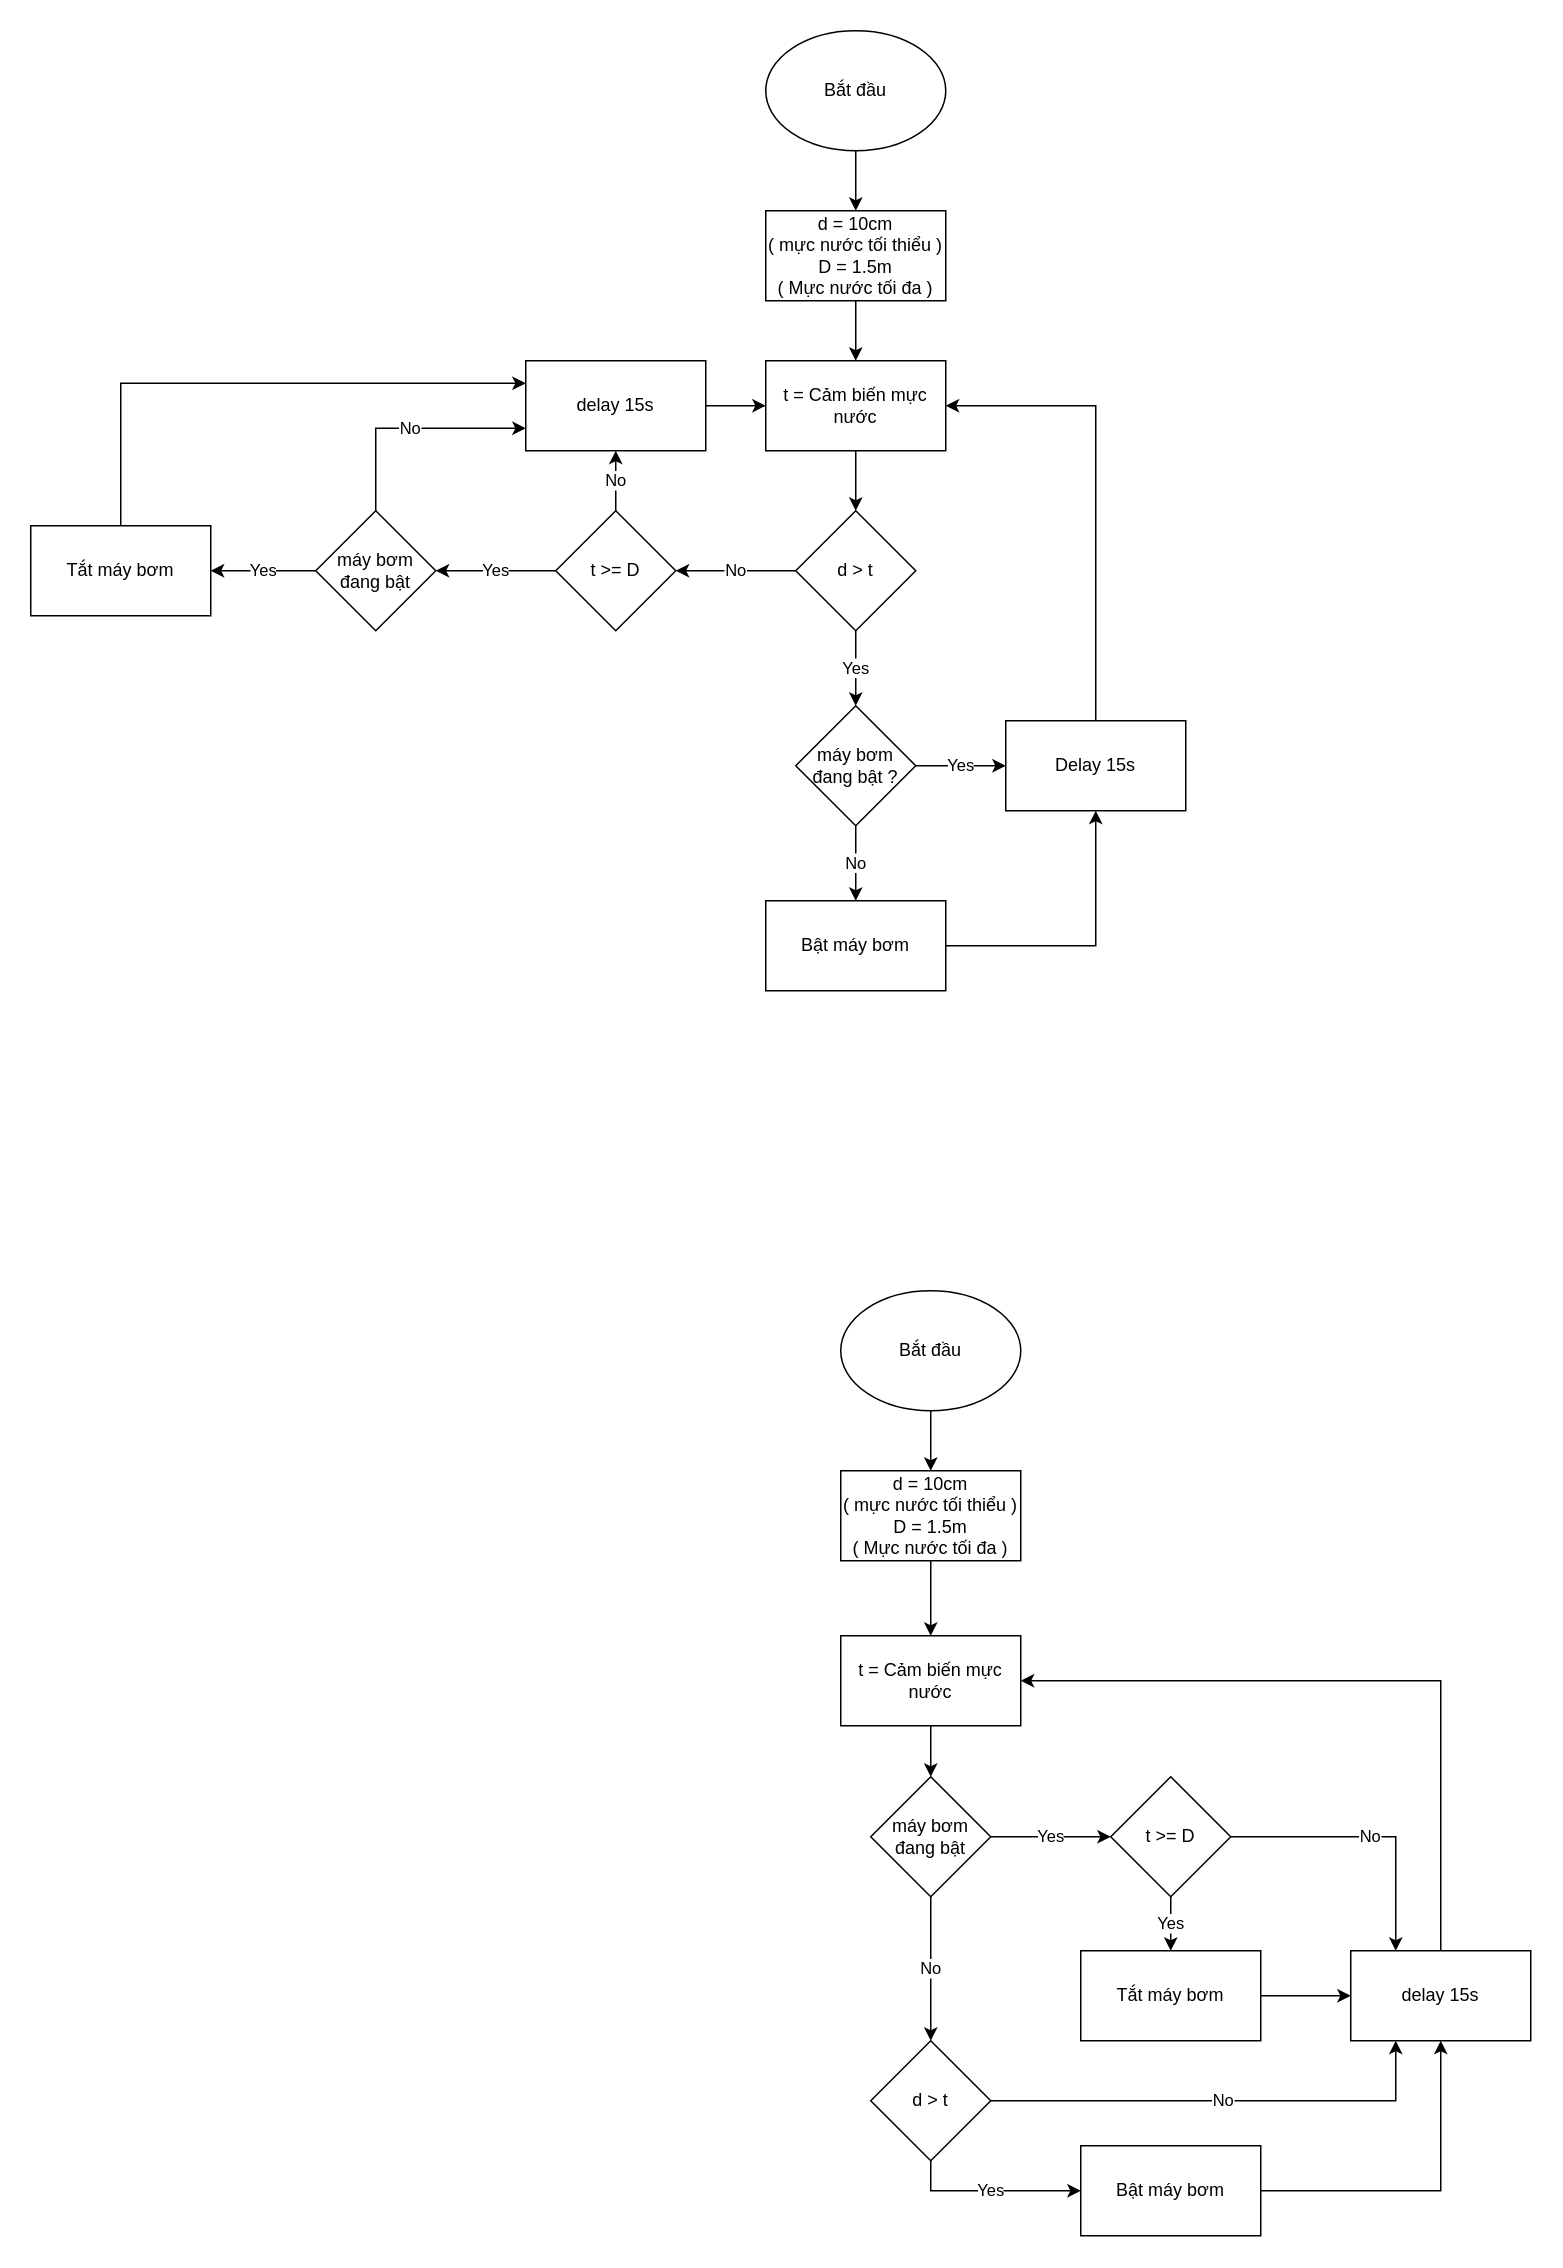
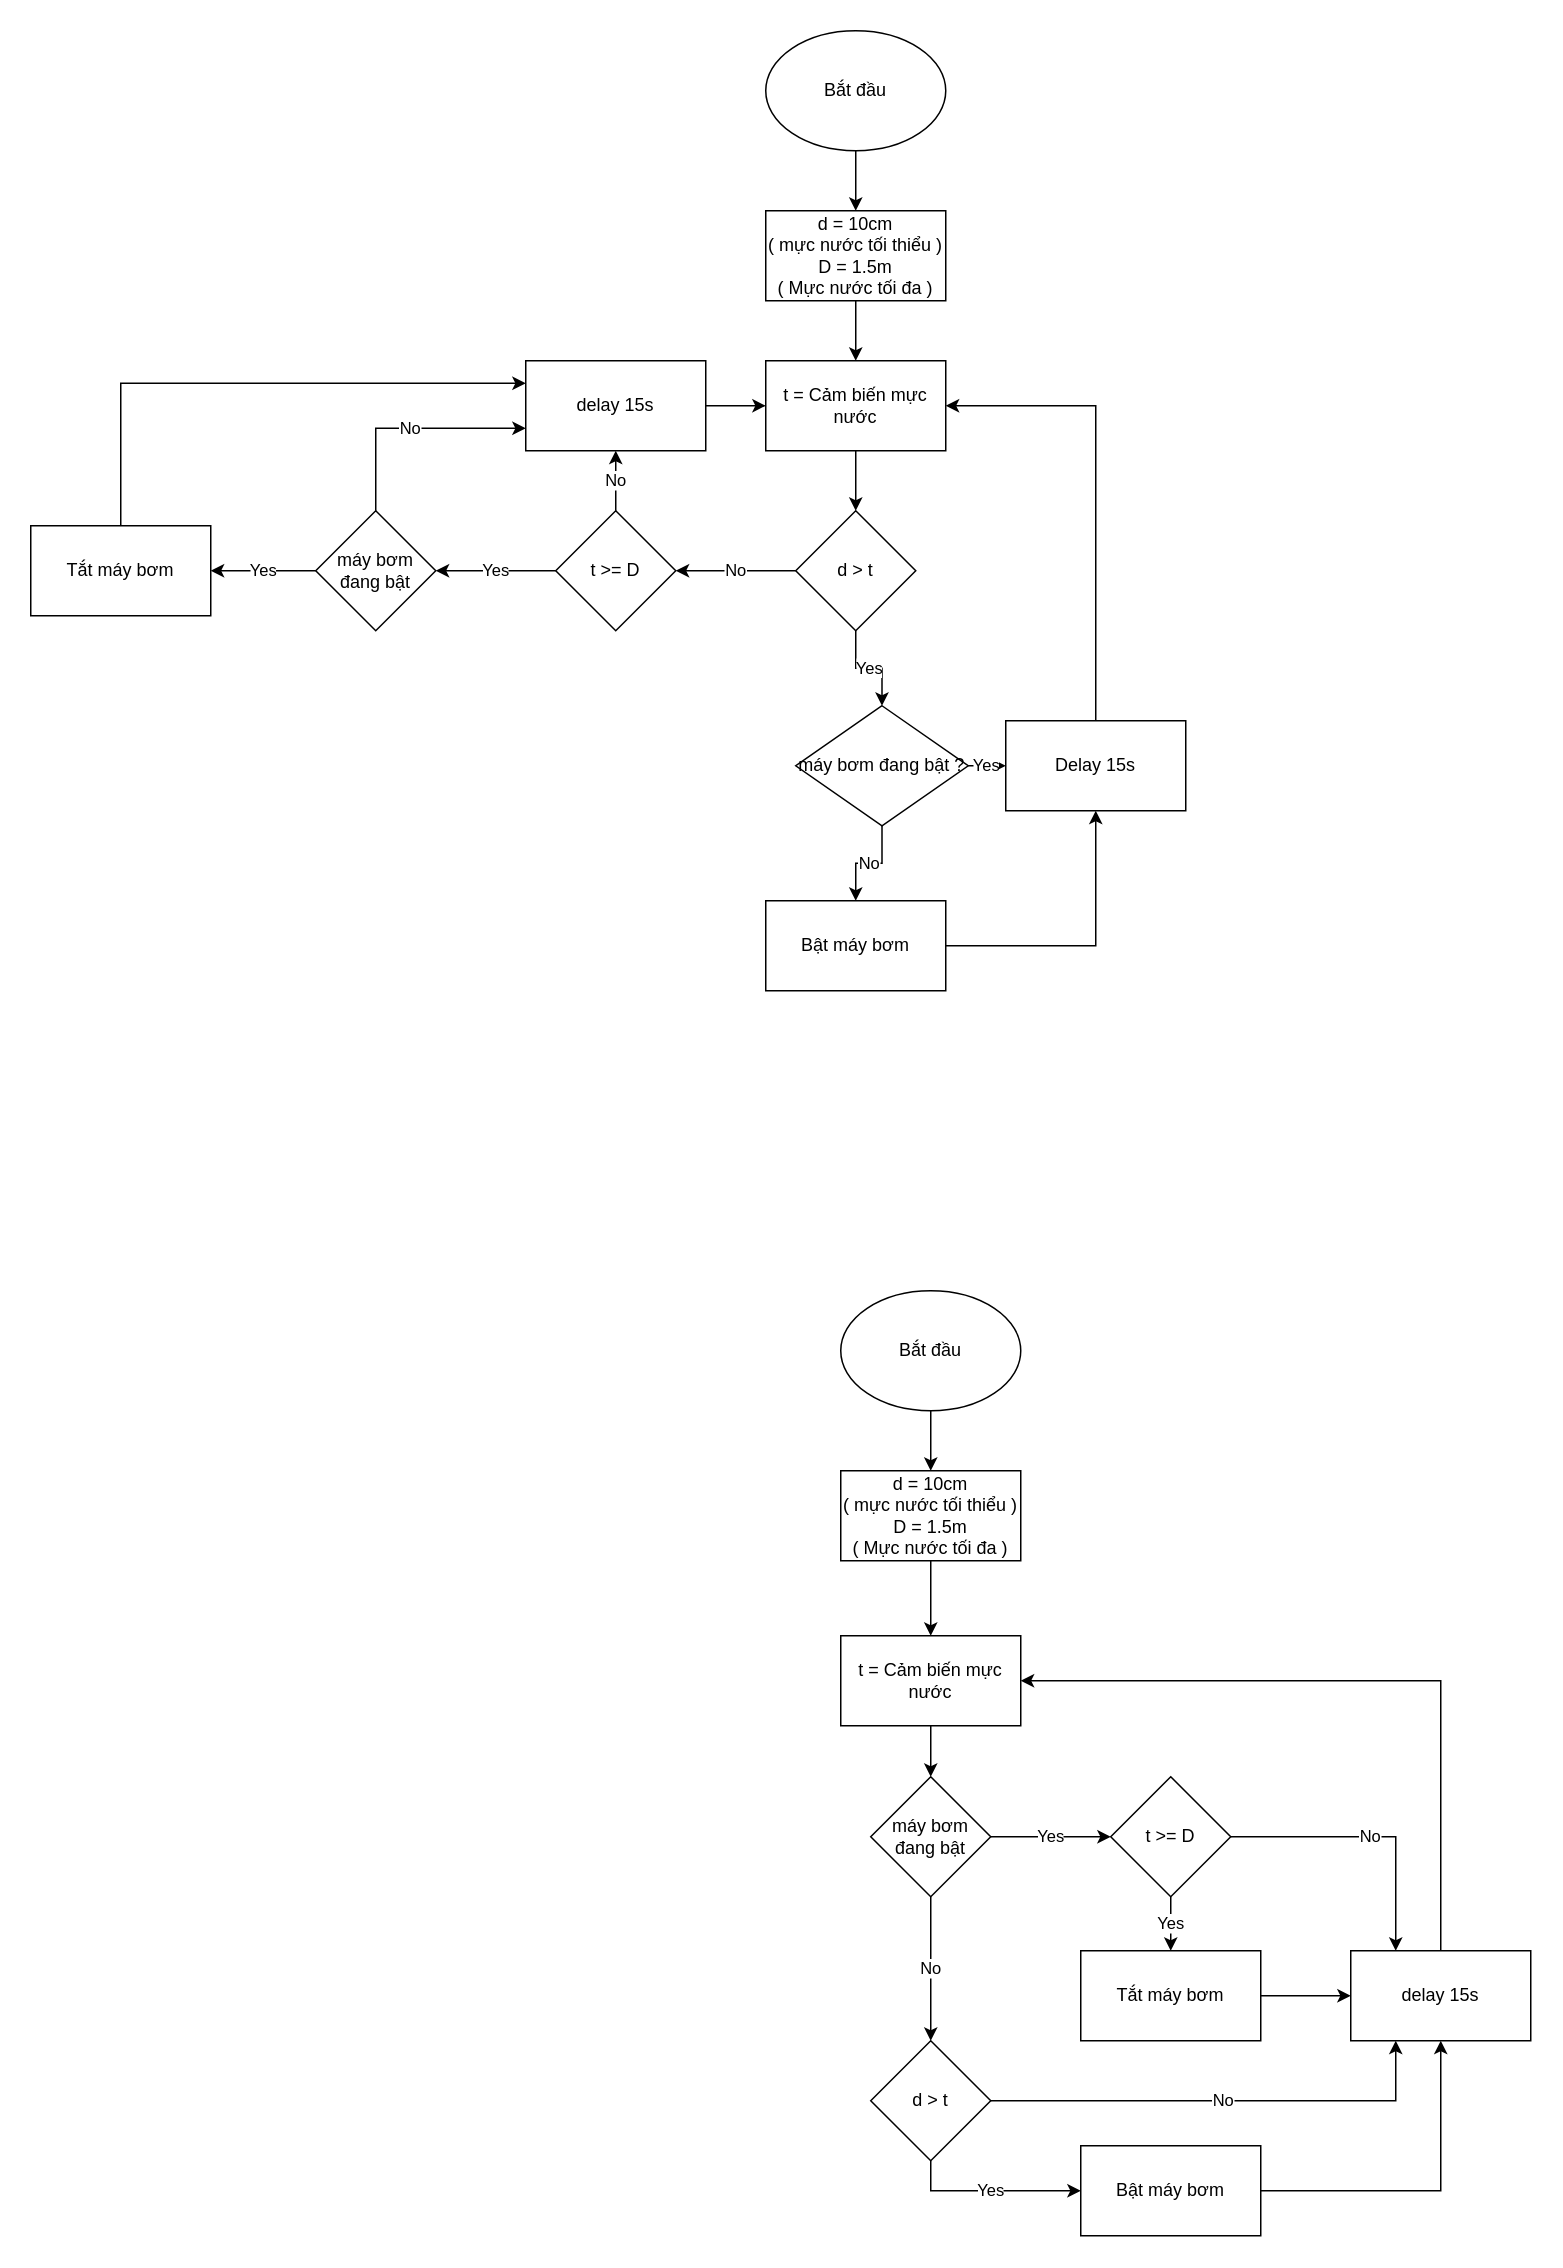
(856, 766) -> (882, 766)
